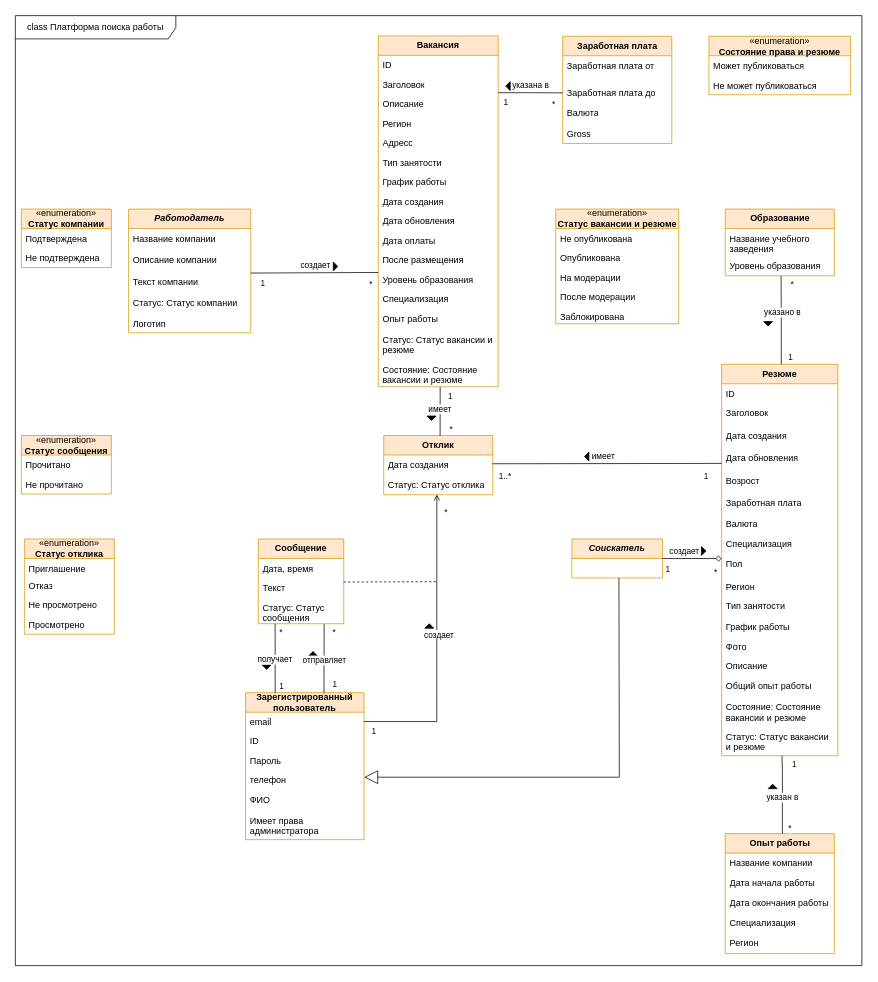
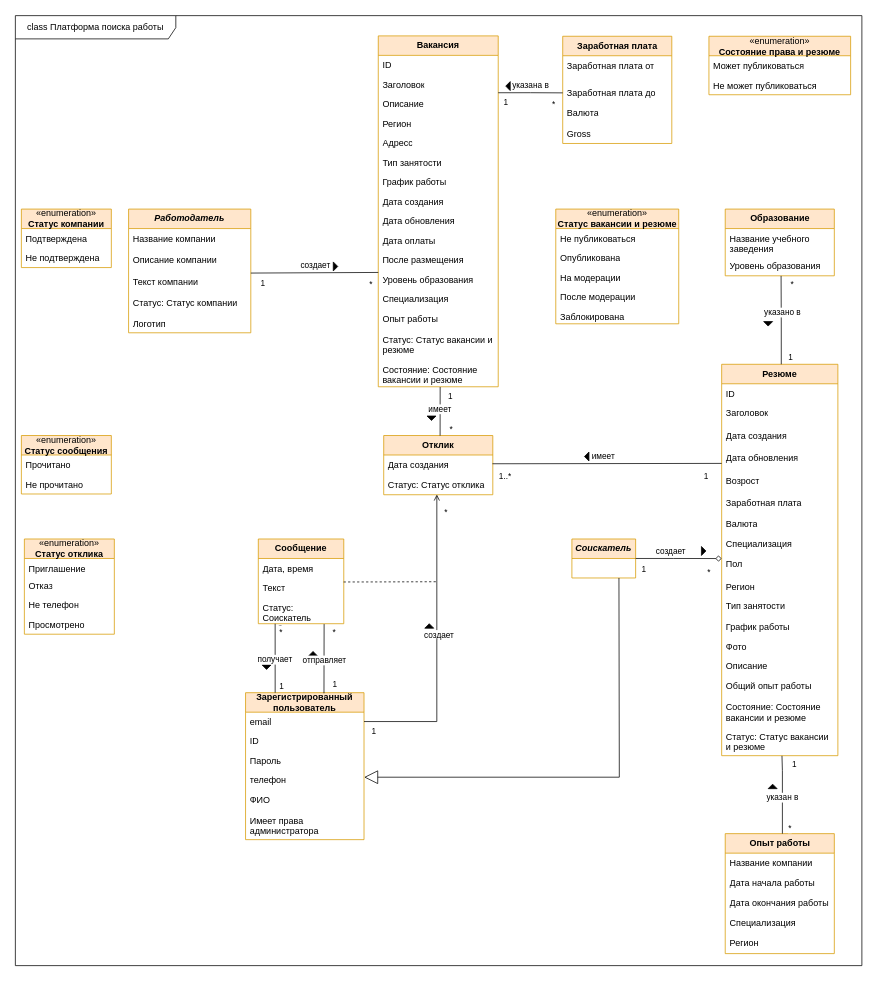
(597, 239) -> (600, 239)
(617, 558) -> (604, 558)
(63, 606) -> (53, 606)
(302, 613) -> (302, 613)
